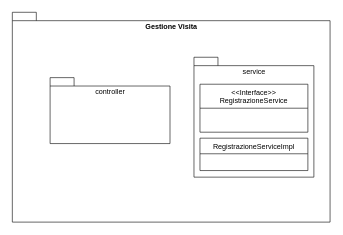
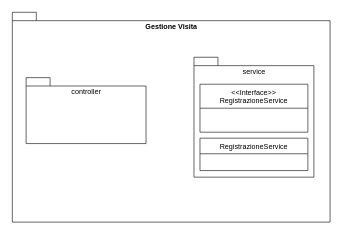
(110, 111) -> (86, 111)
(254, 146) -> (254, 146)
